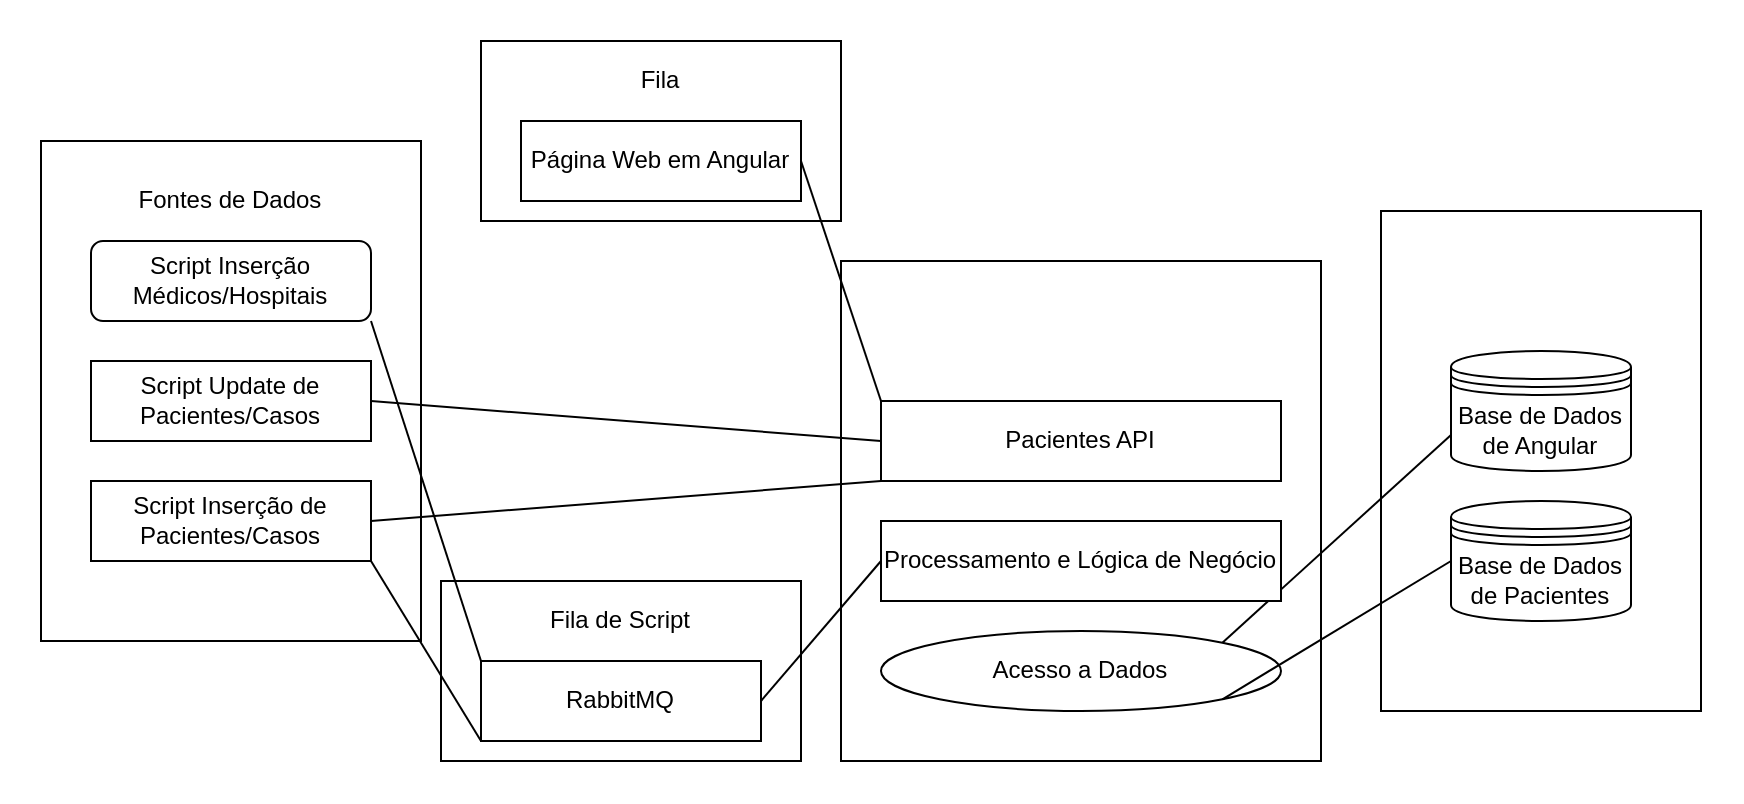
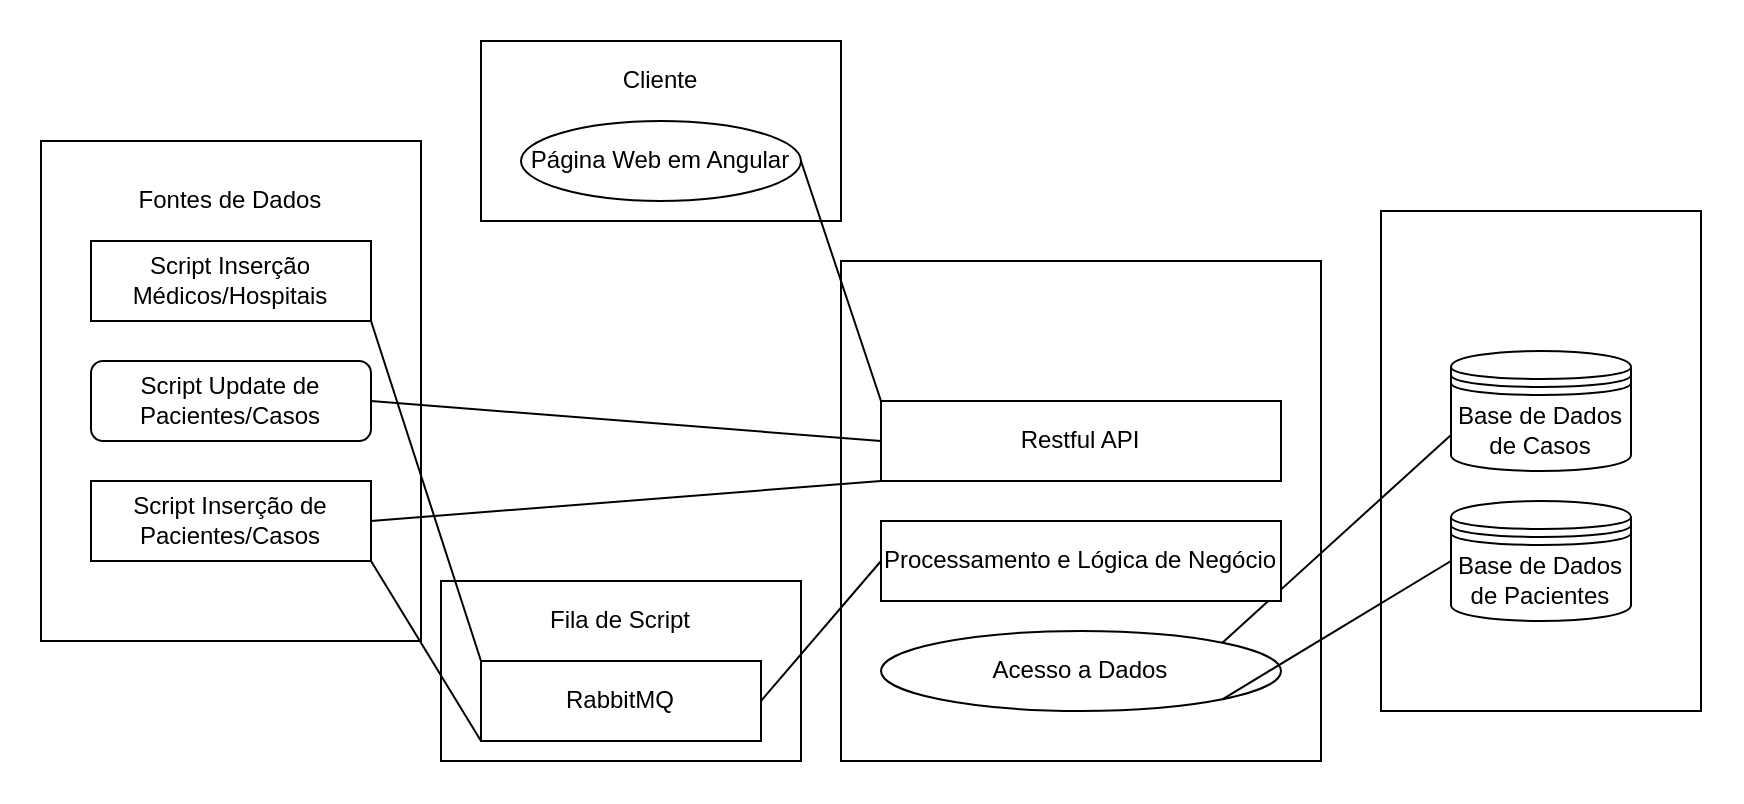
(661, 81) -> (661, 81)
(661, 161) -> (661, 161)
(231, 281) -> (231, 281)
(231, 401) -> (231, 401)
(1541, 431) -> (1541, 431)
(1081, 441) -> (1081, 441)
